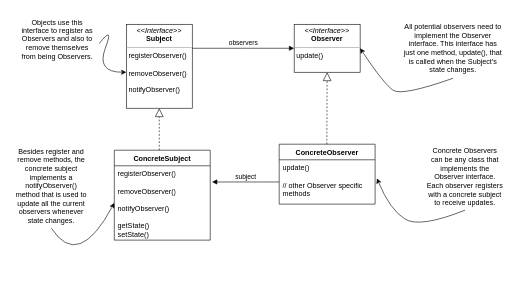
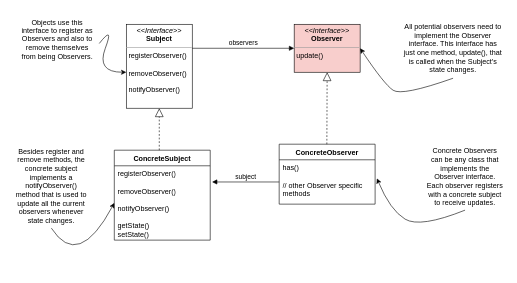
(327, 48) -> (327, 48)
(328, 177) -> (328, 177)
